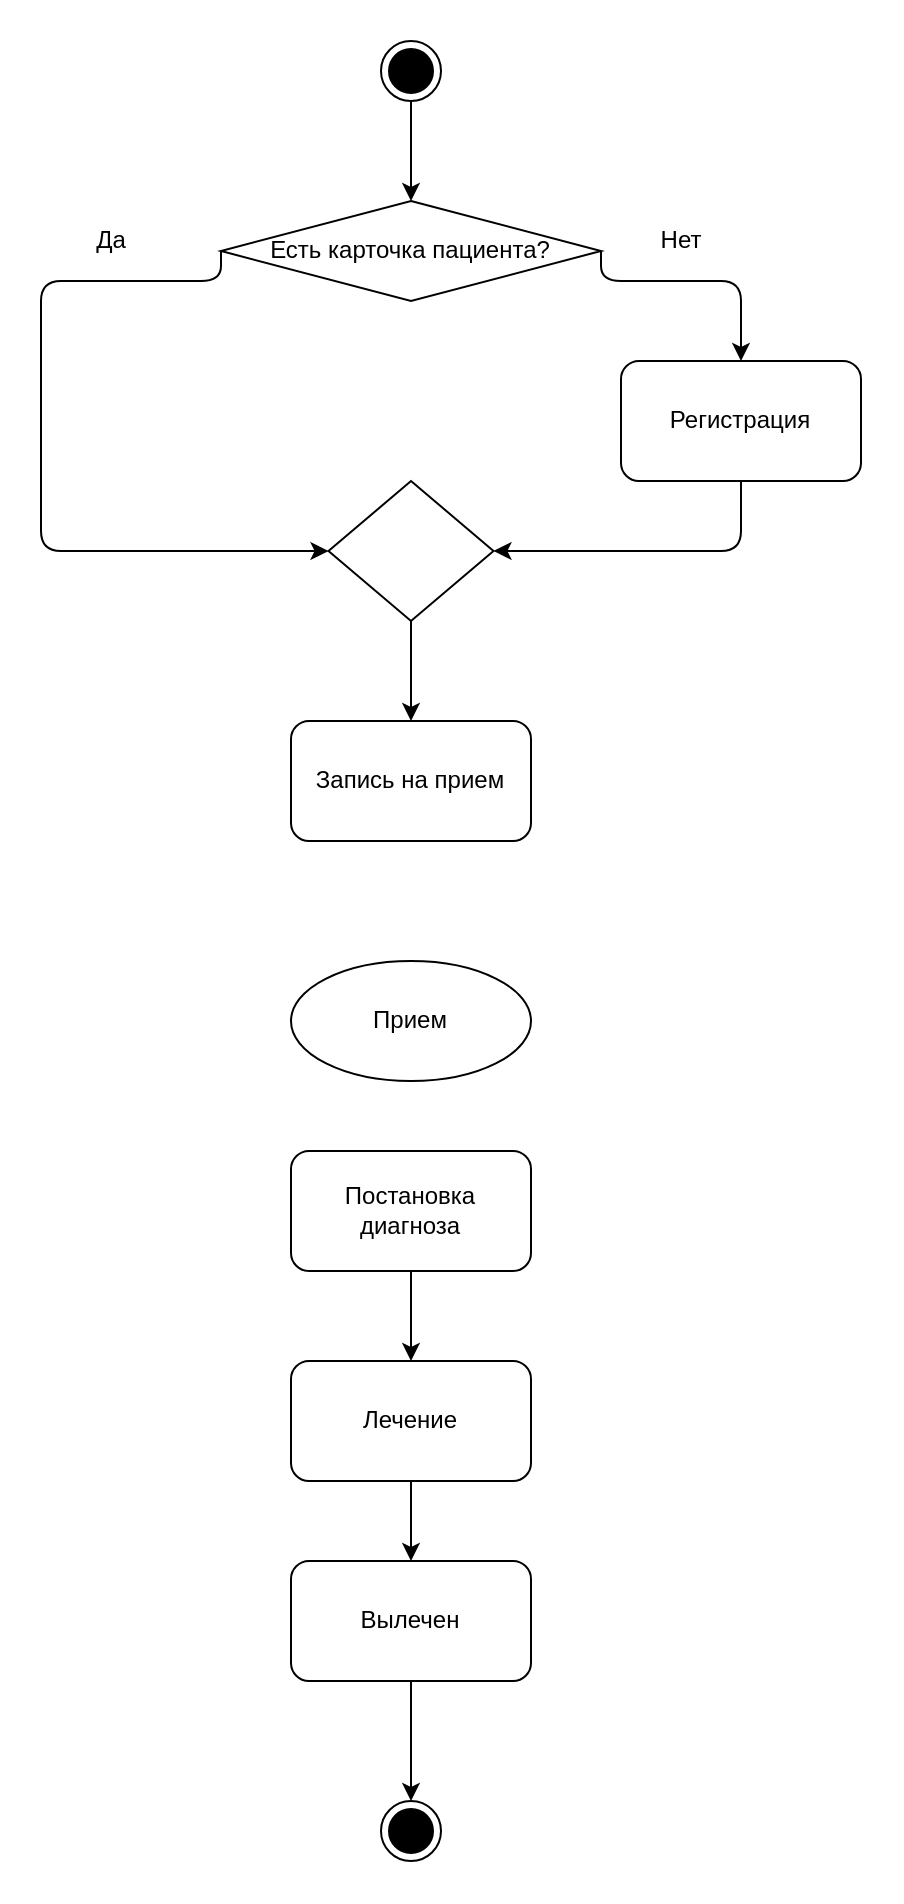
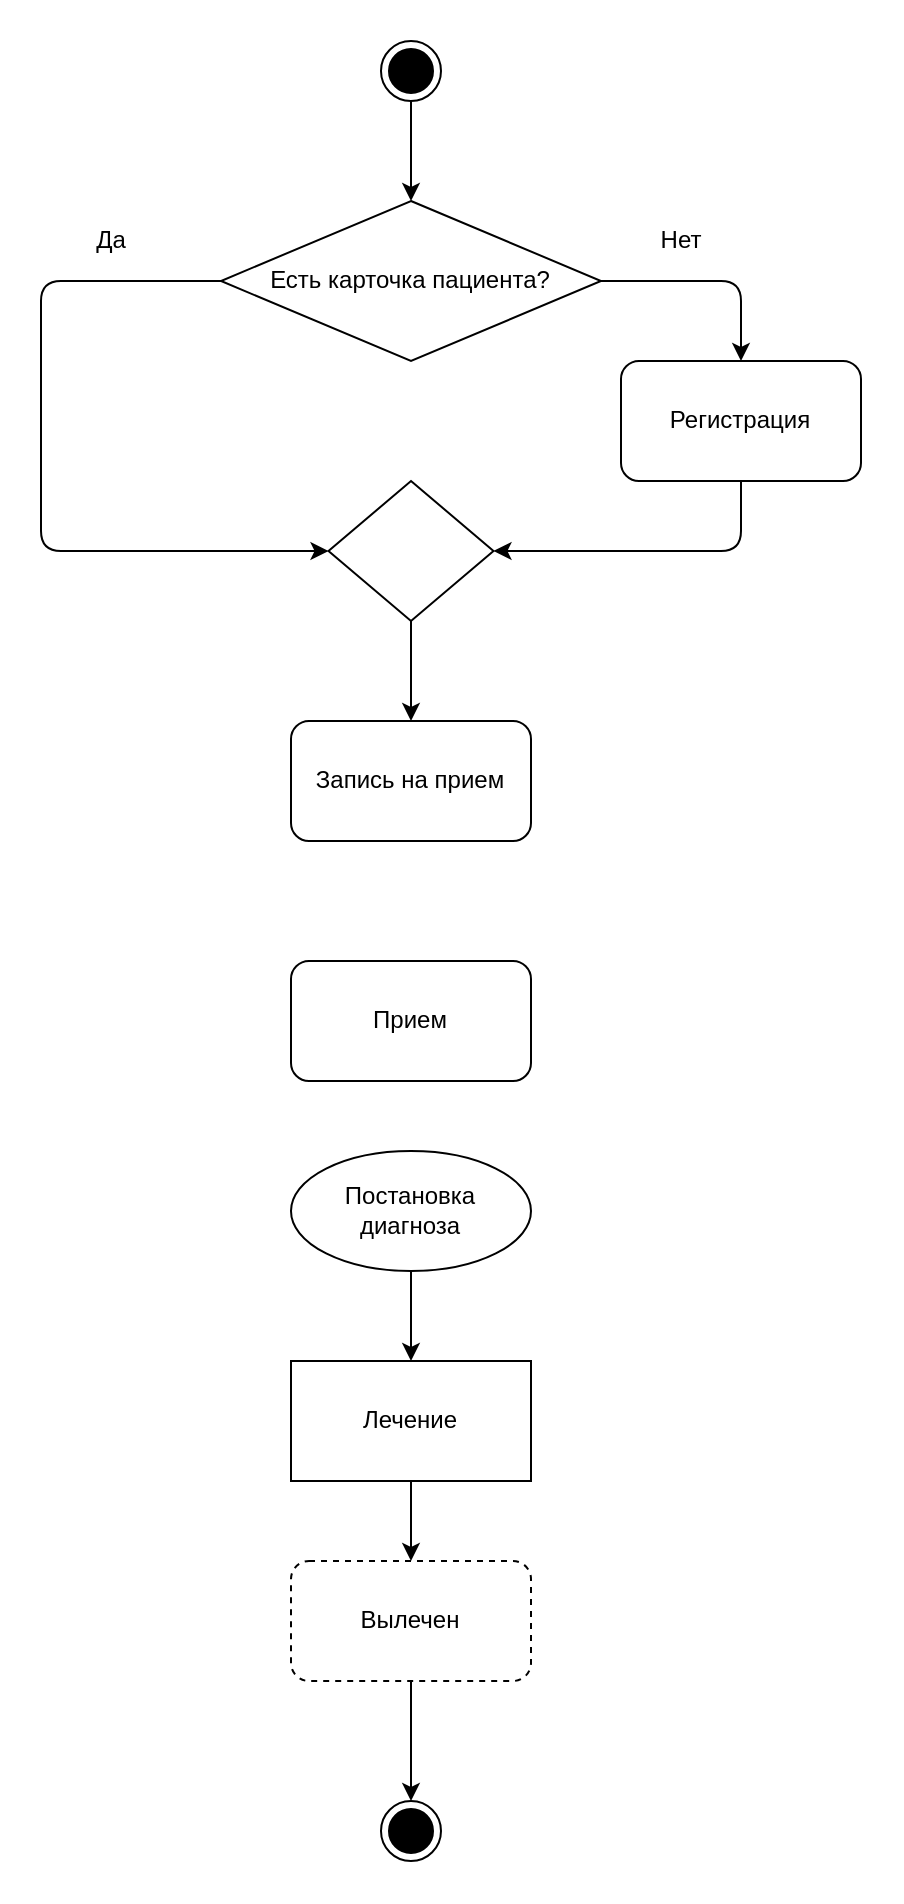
(411, 251) -> (411, 281)
(411, 1021) -> (411, 1021)
(411, 1211) -> (411, 1211)
(411, 1421) -> (411, 1421)
(411, 1621) -> (411, 1621)
